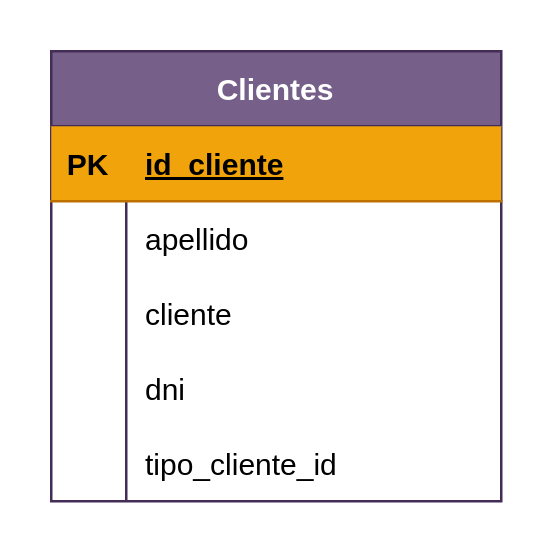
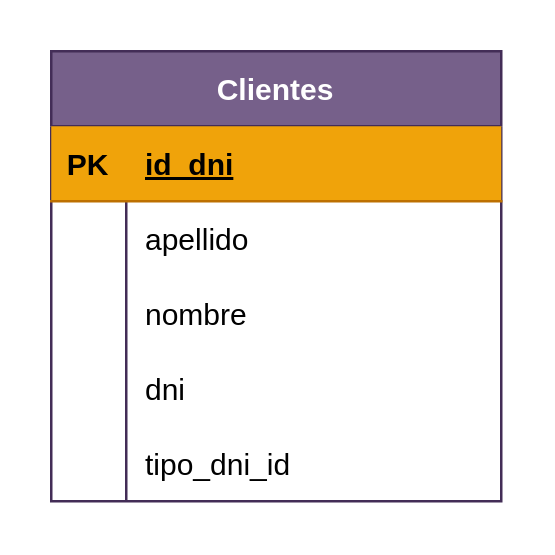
(217, 165) -> (188, 165)
(196, 315) -> (195, 315)
(255, 465) -> (226, 465)
